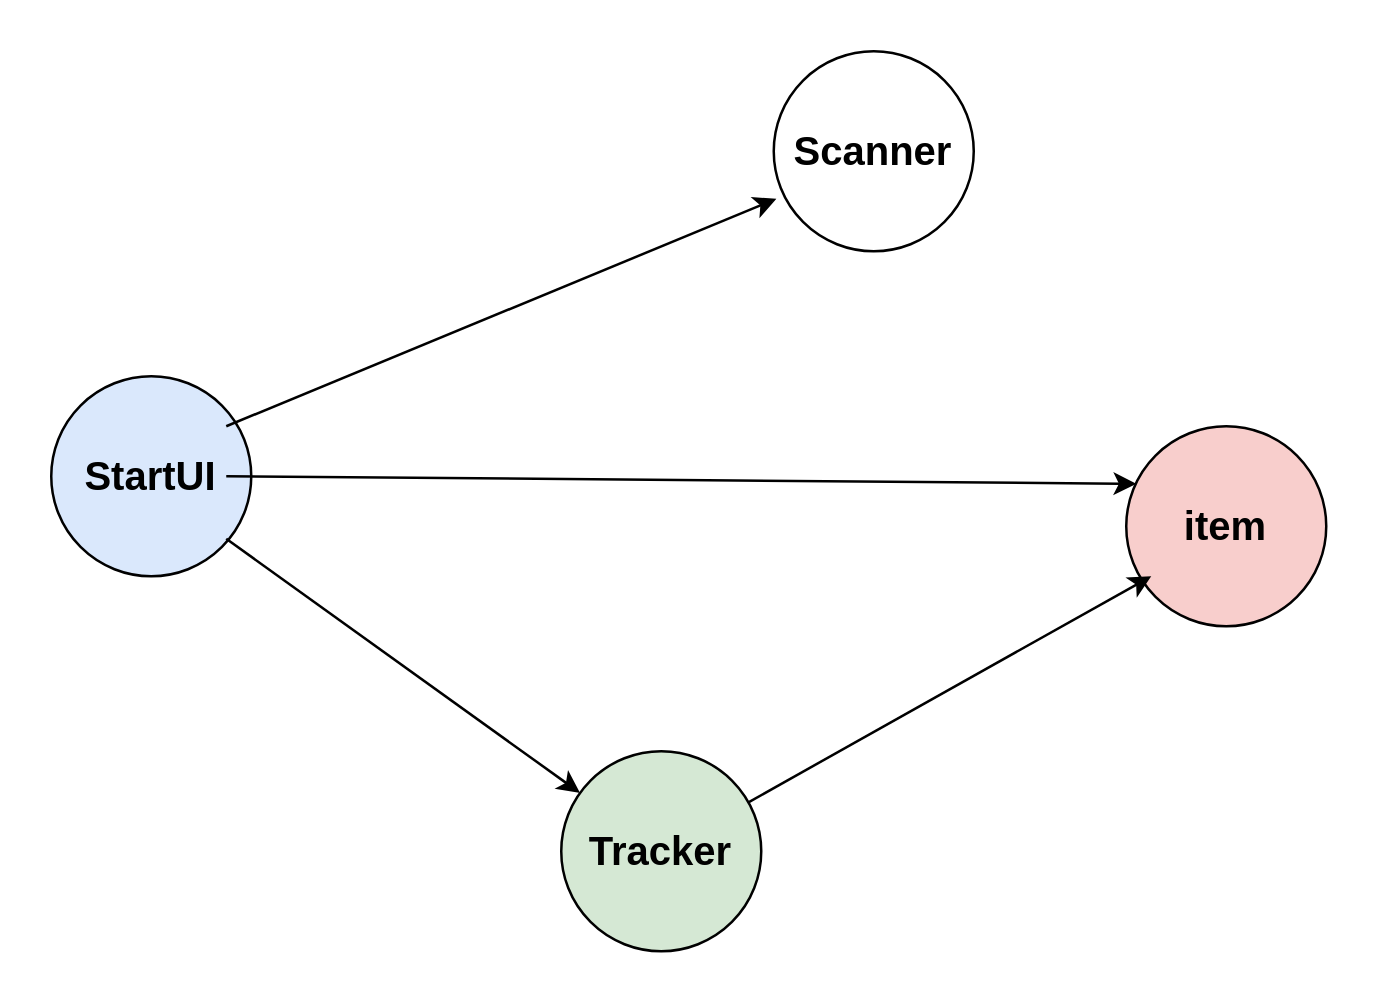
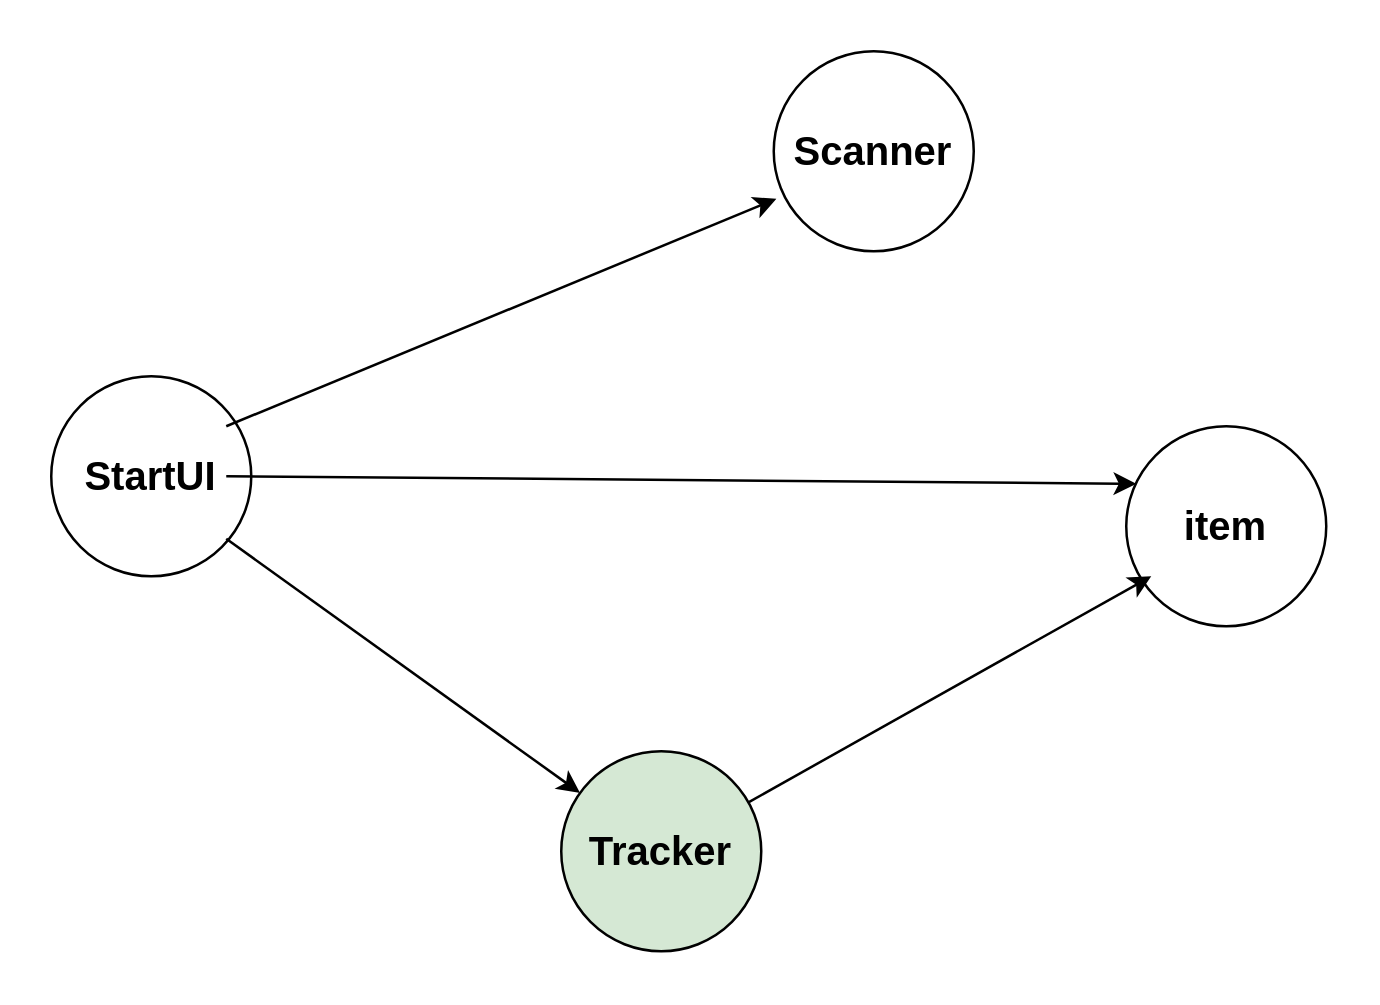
(151, 476) -> (151, 476)
(1226, 526) -> (1226, 526)
